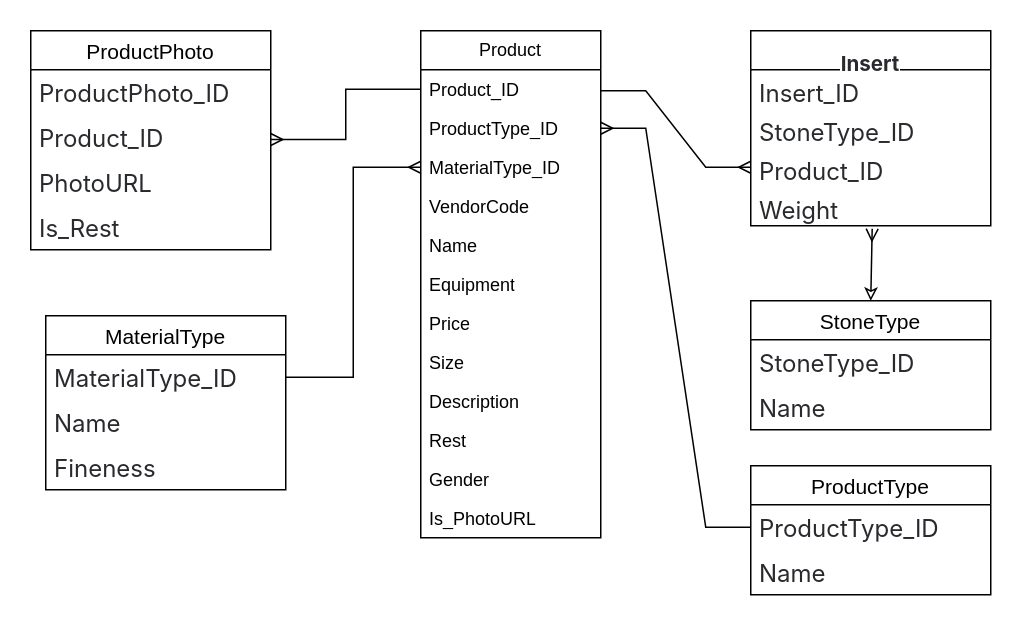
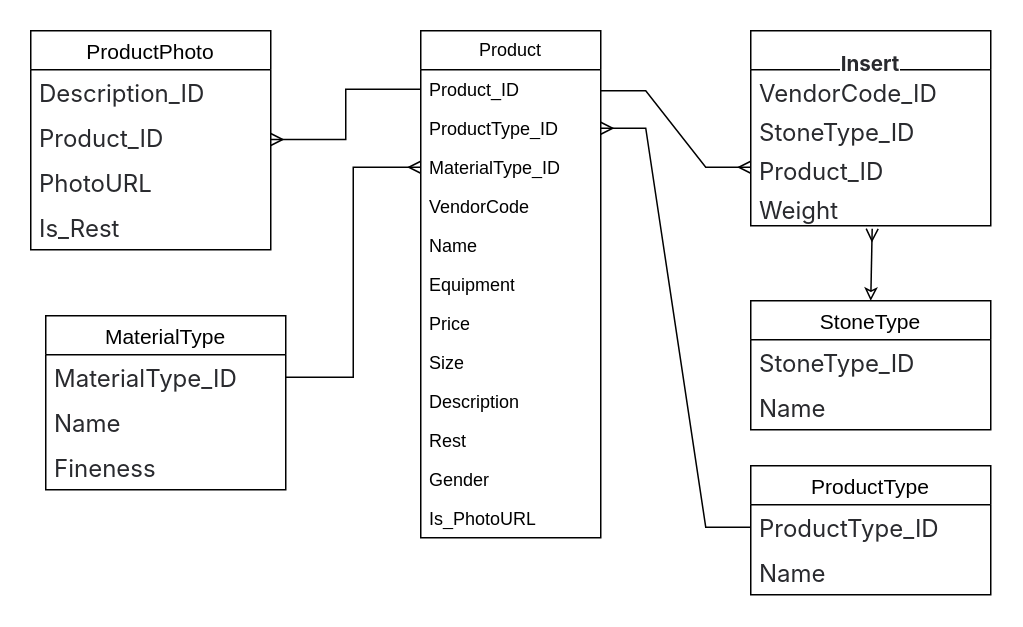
(115, 91) -> (106, 91)
(805, 91) -> (825, 91)
